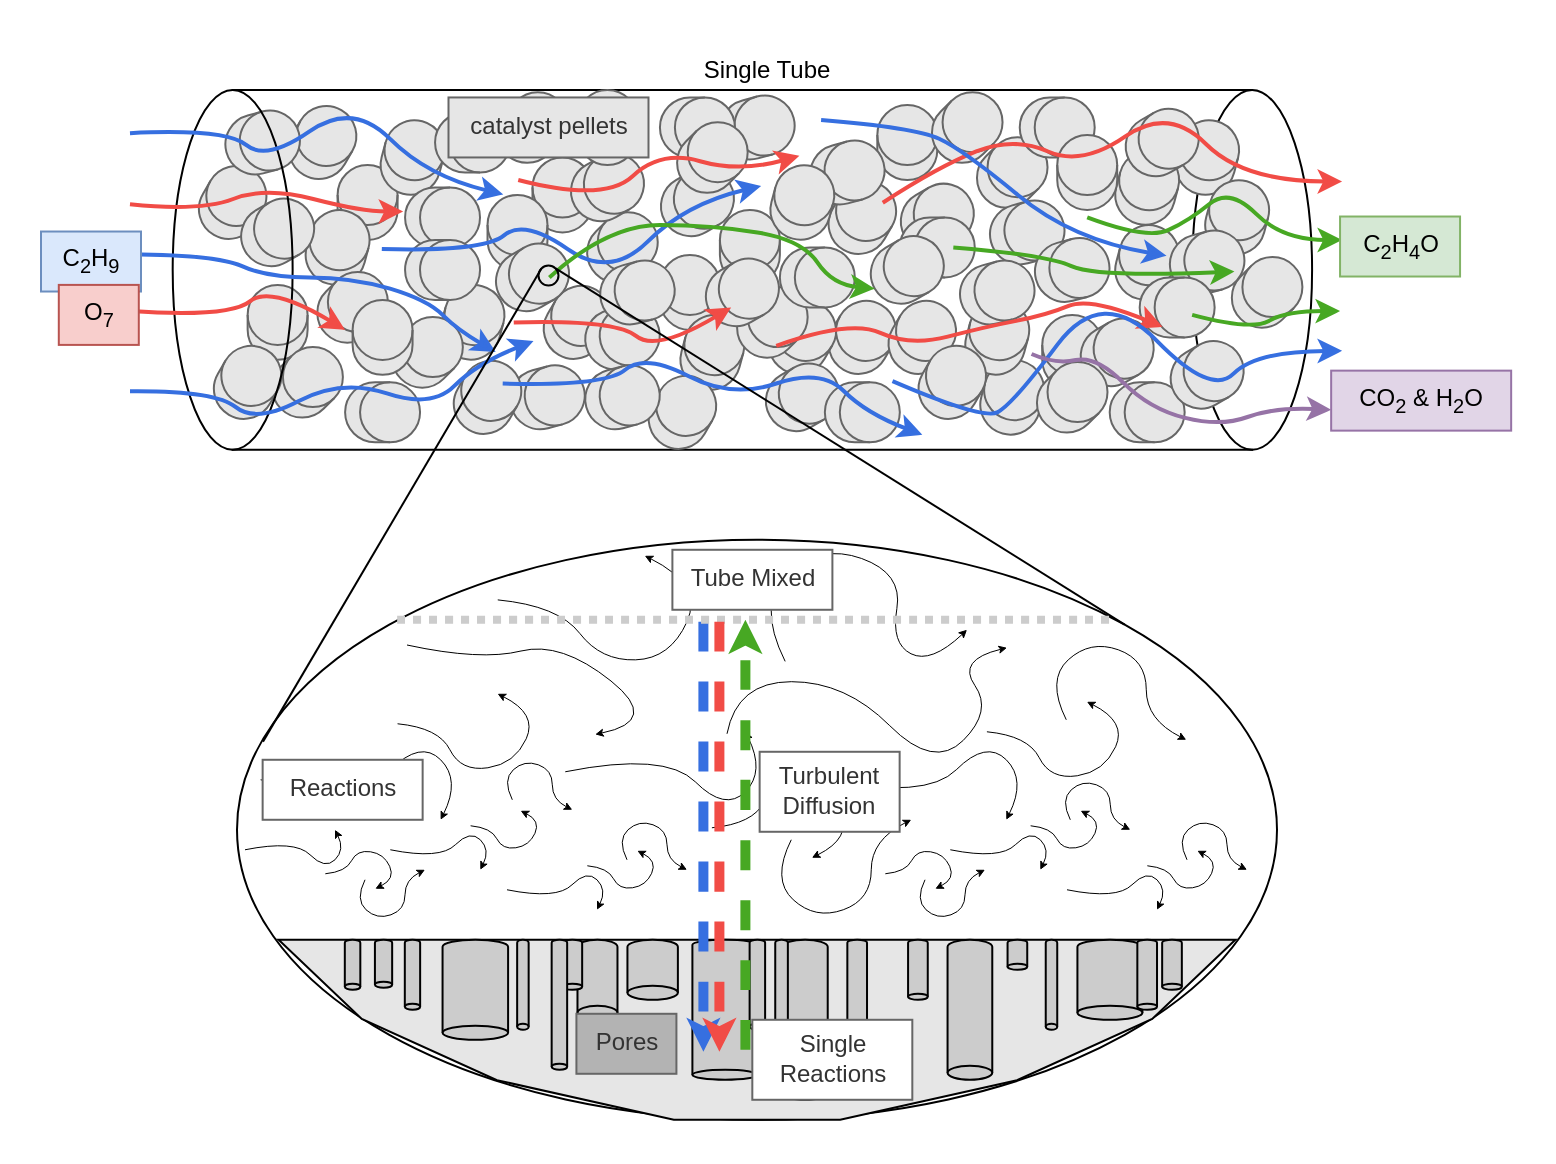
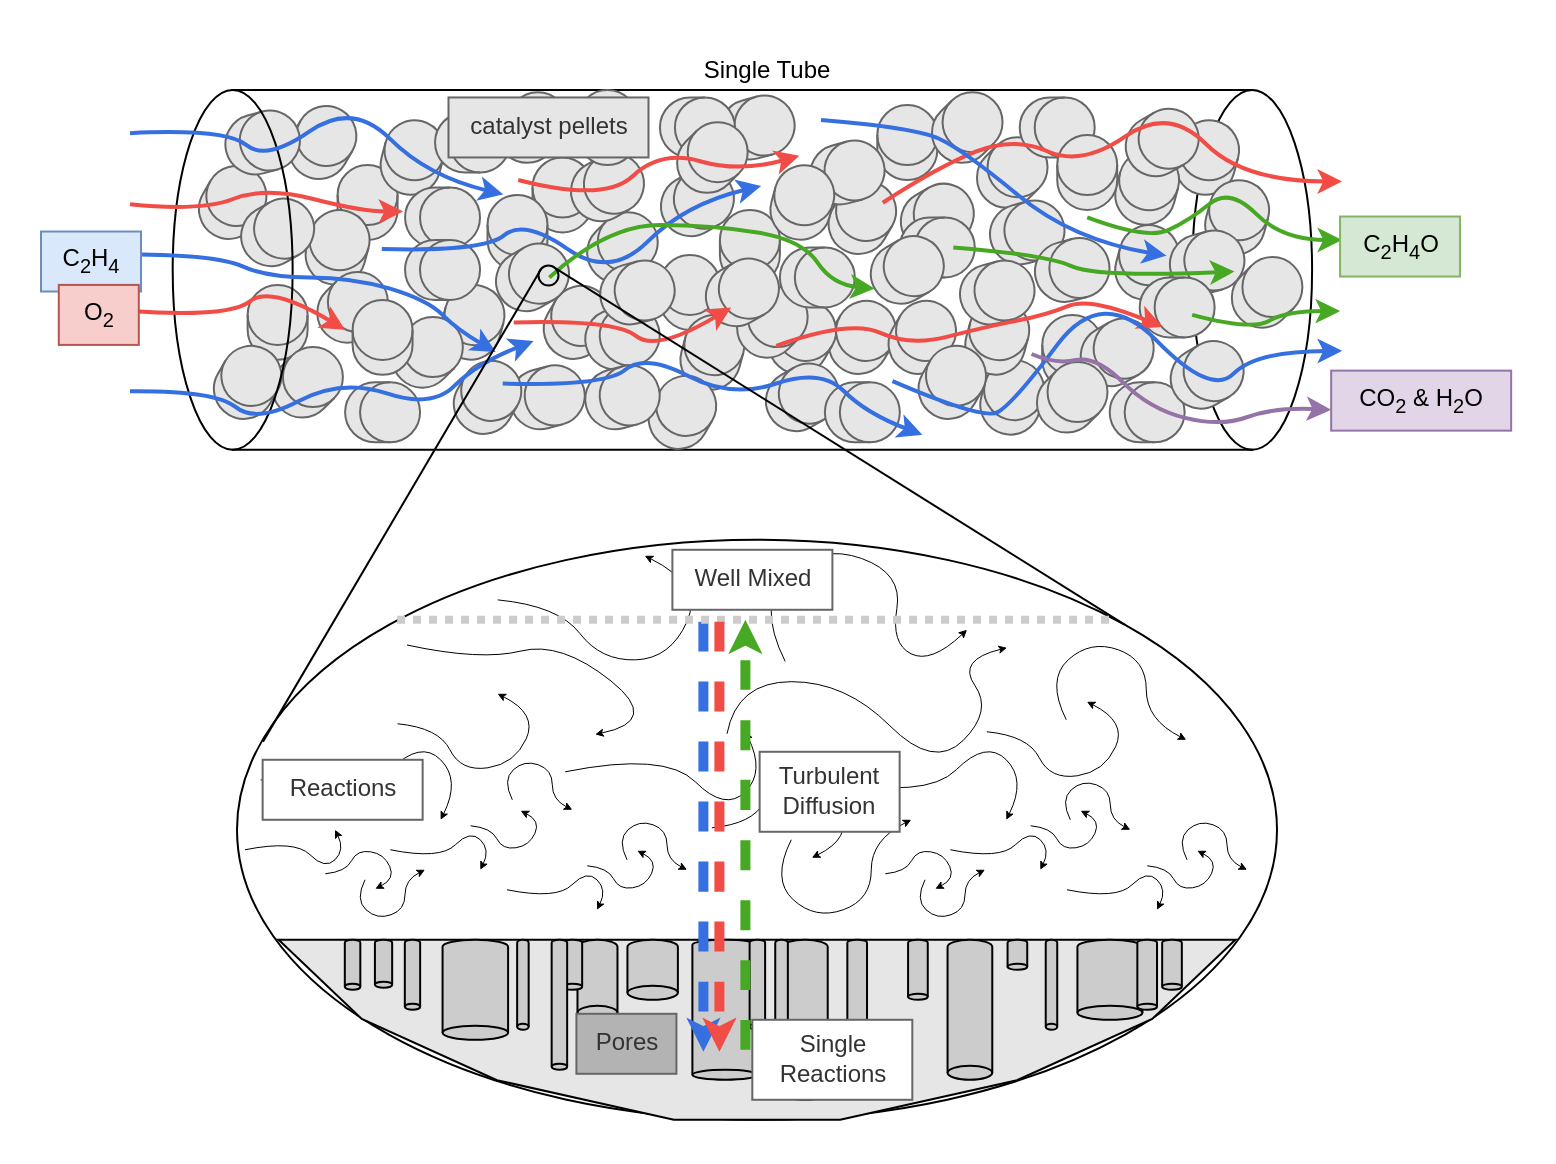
(92, 261) -> (92, 261)
(100, 315) -> (100, 315)
(754, 579) -> (754, 579)
